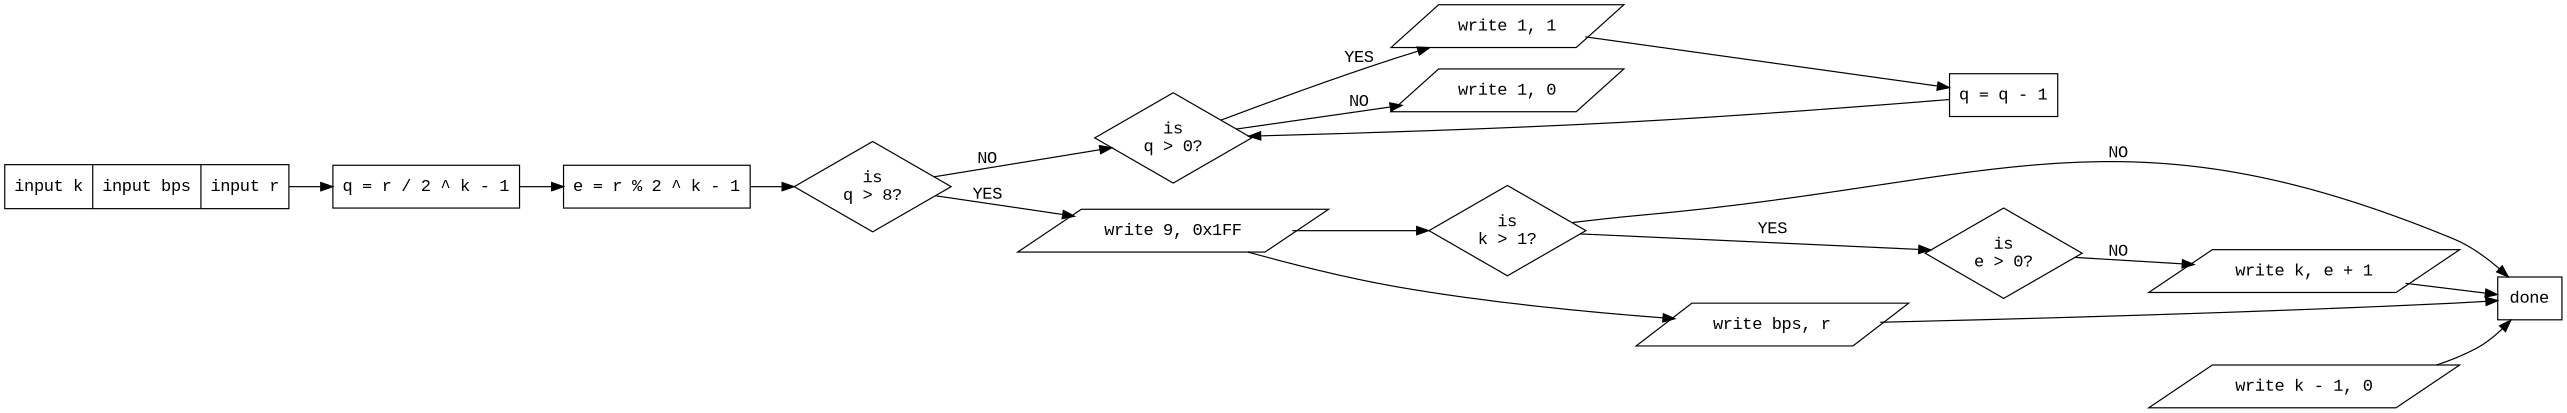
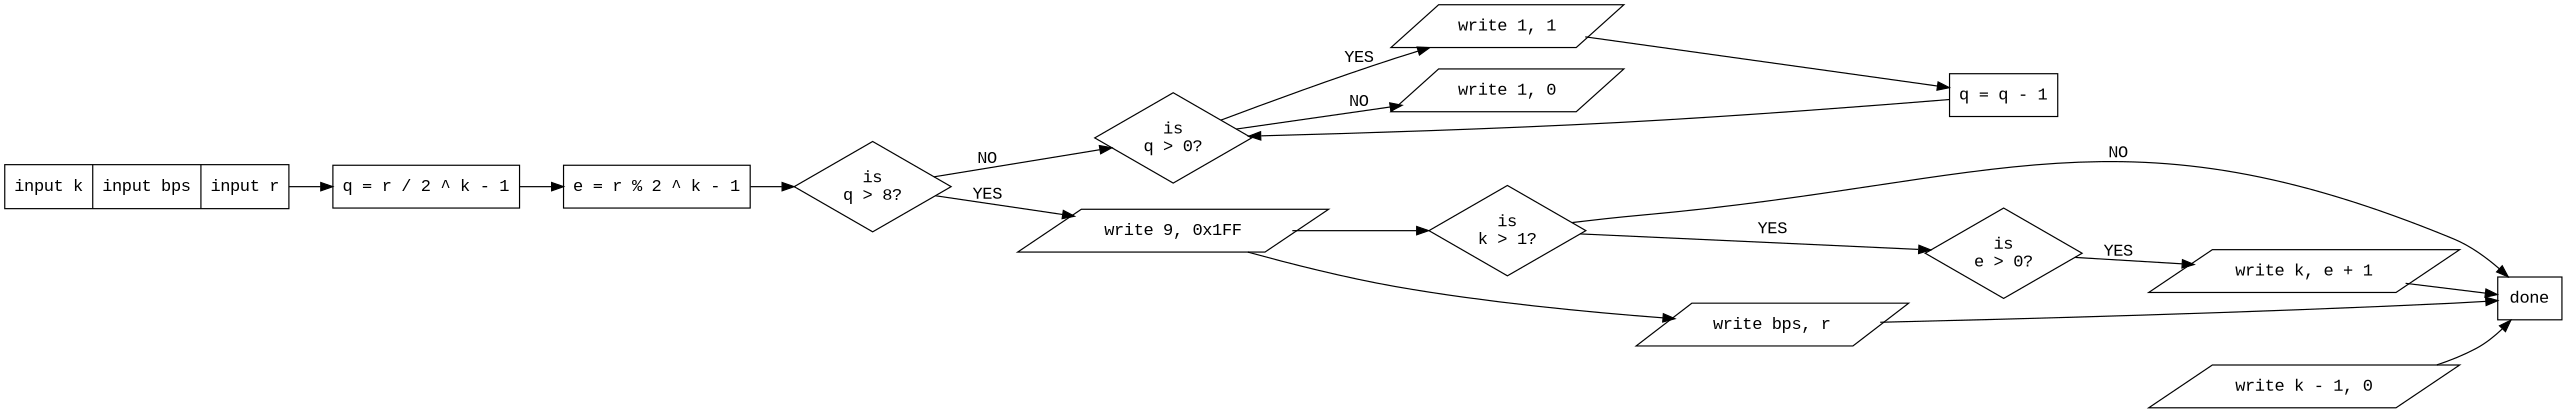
(2118, 251) -> (2118, 251)
